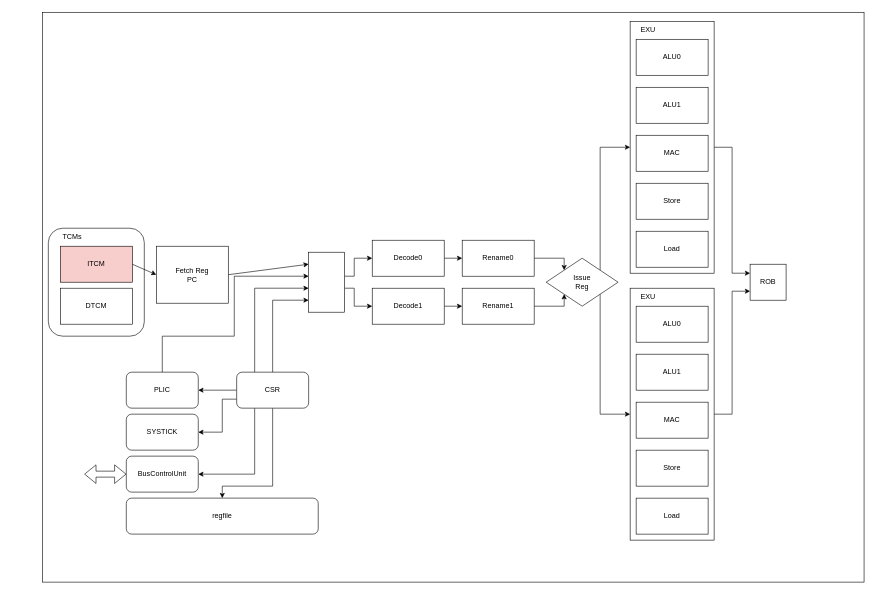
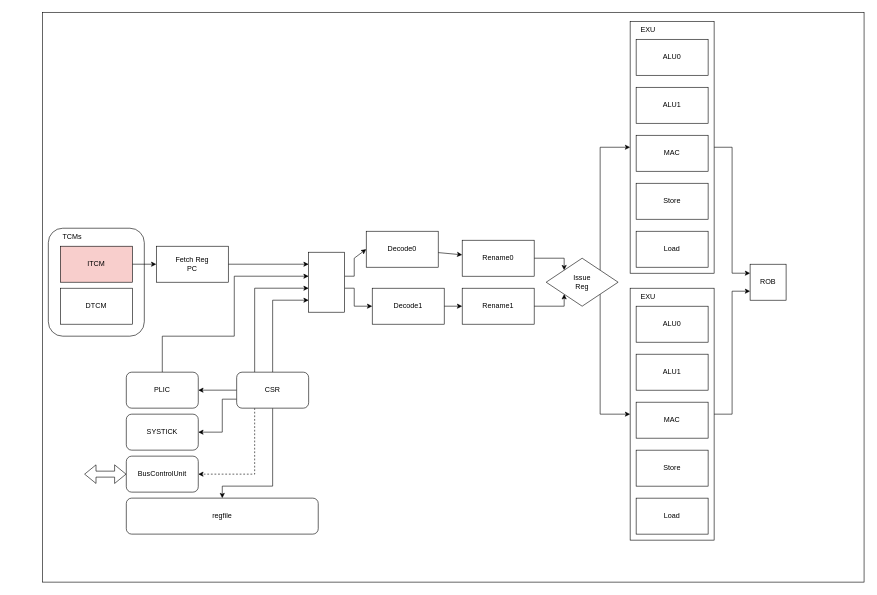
(408, 258) -> (402, 249)
(192, 275) -> (192, 264)
(255, 467) -> (255, 467)
